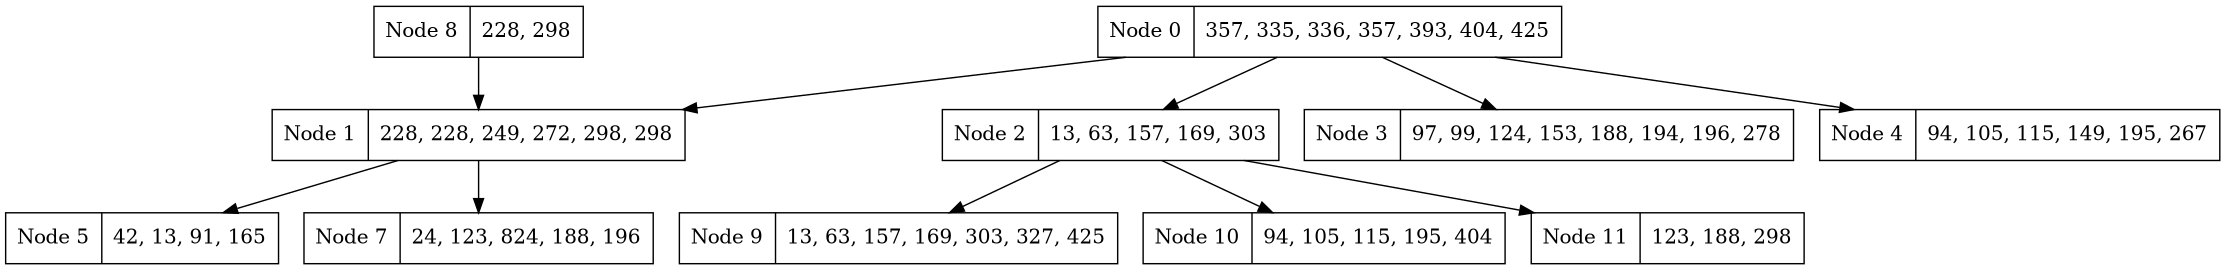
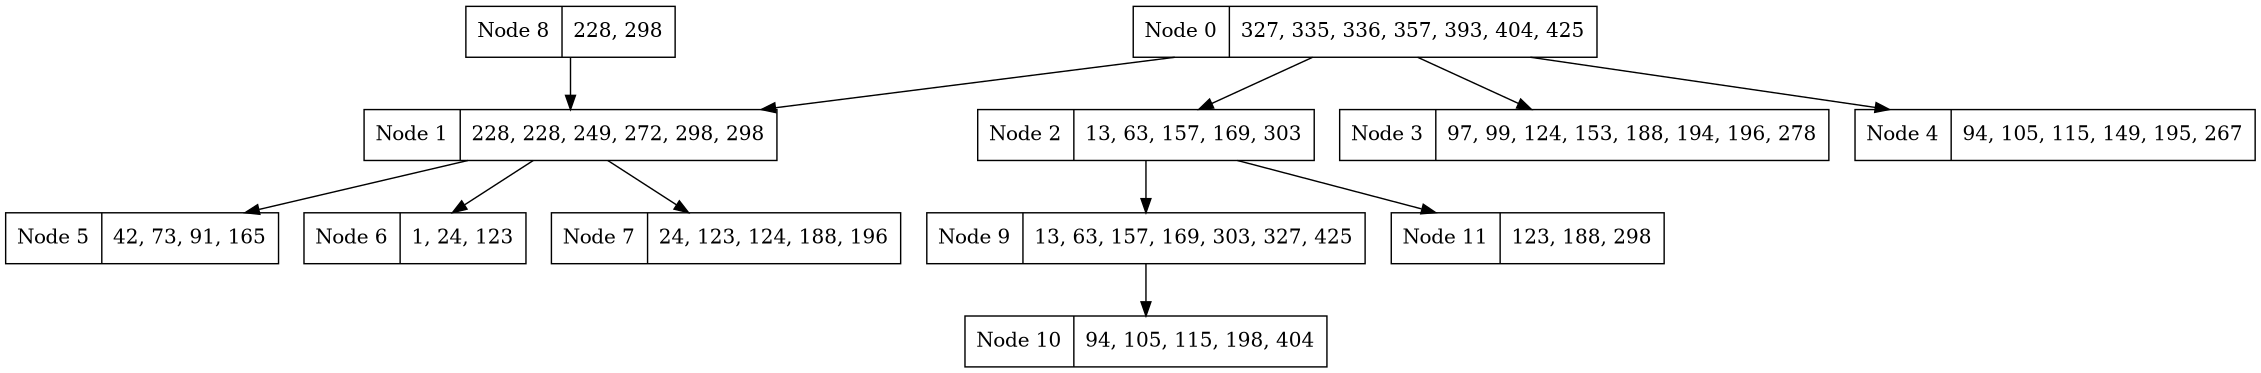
(1378, 31) -> (1413, 31)
(1211, 183) -> (1146, 283)
(190, 238) -> (190, 238)
none -> (415, 238)
(527, 238) -> (774, 238)
(1379, 238) -> (1200, 341)
